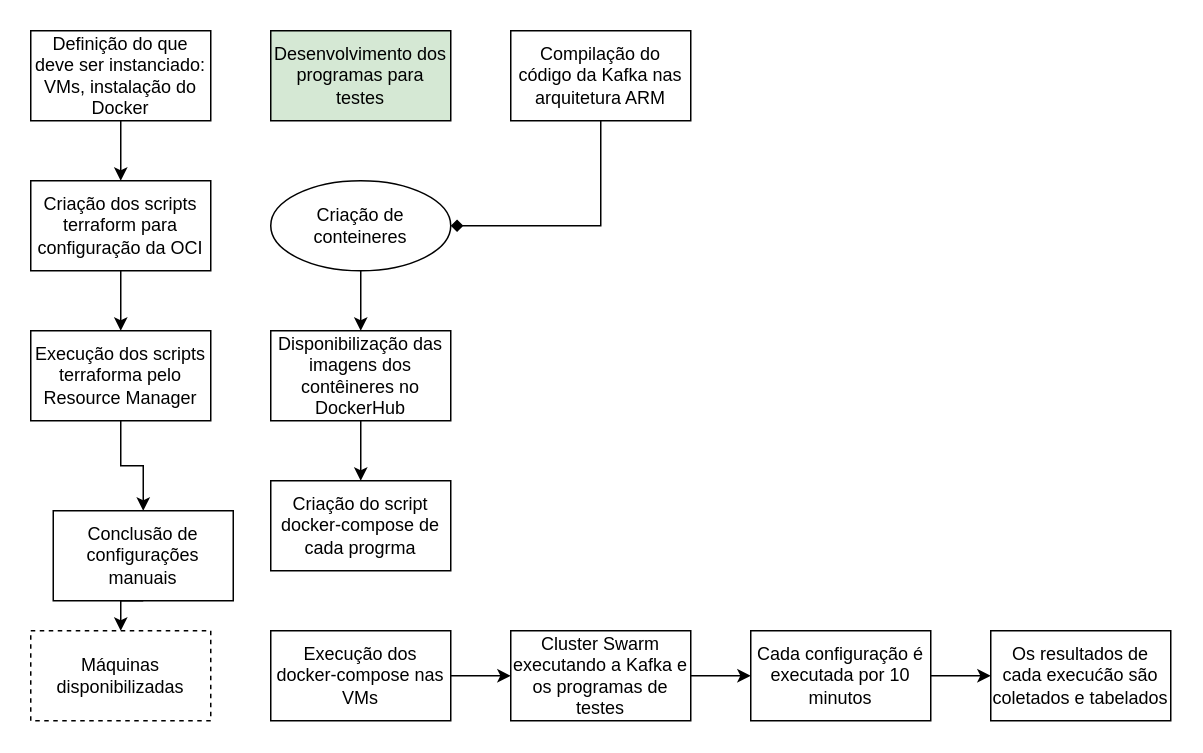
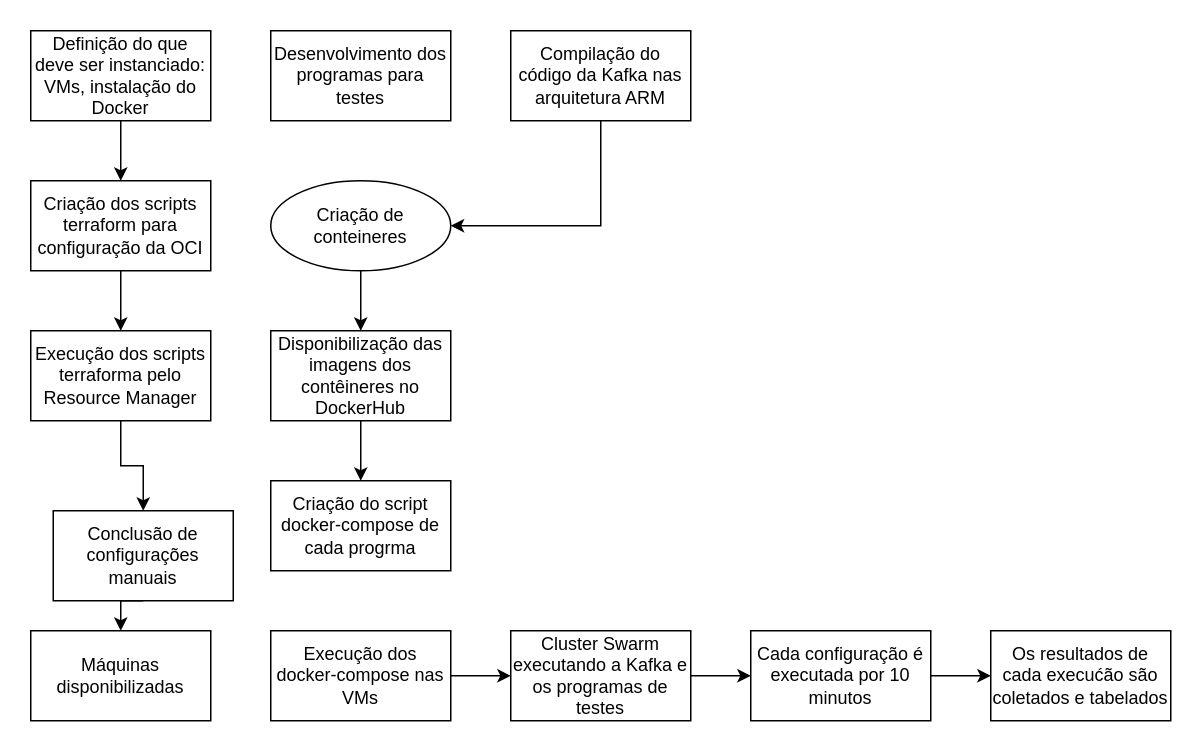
(361, 76) -> (361, 76)
(463, 226) -> (462, 226)
(121, 676) -> (121, 676)
